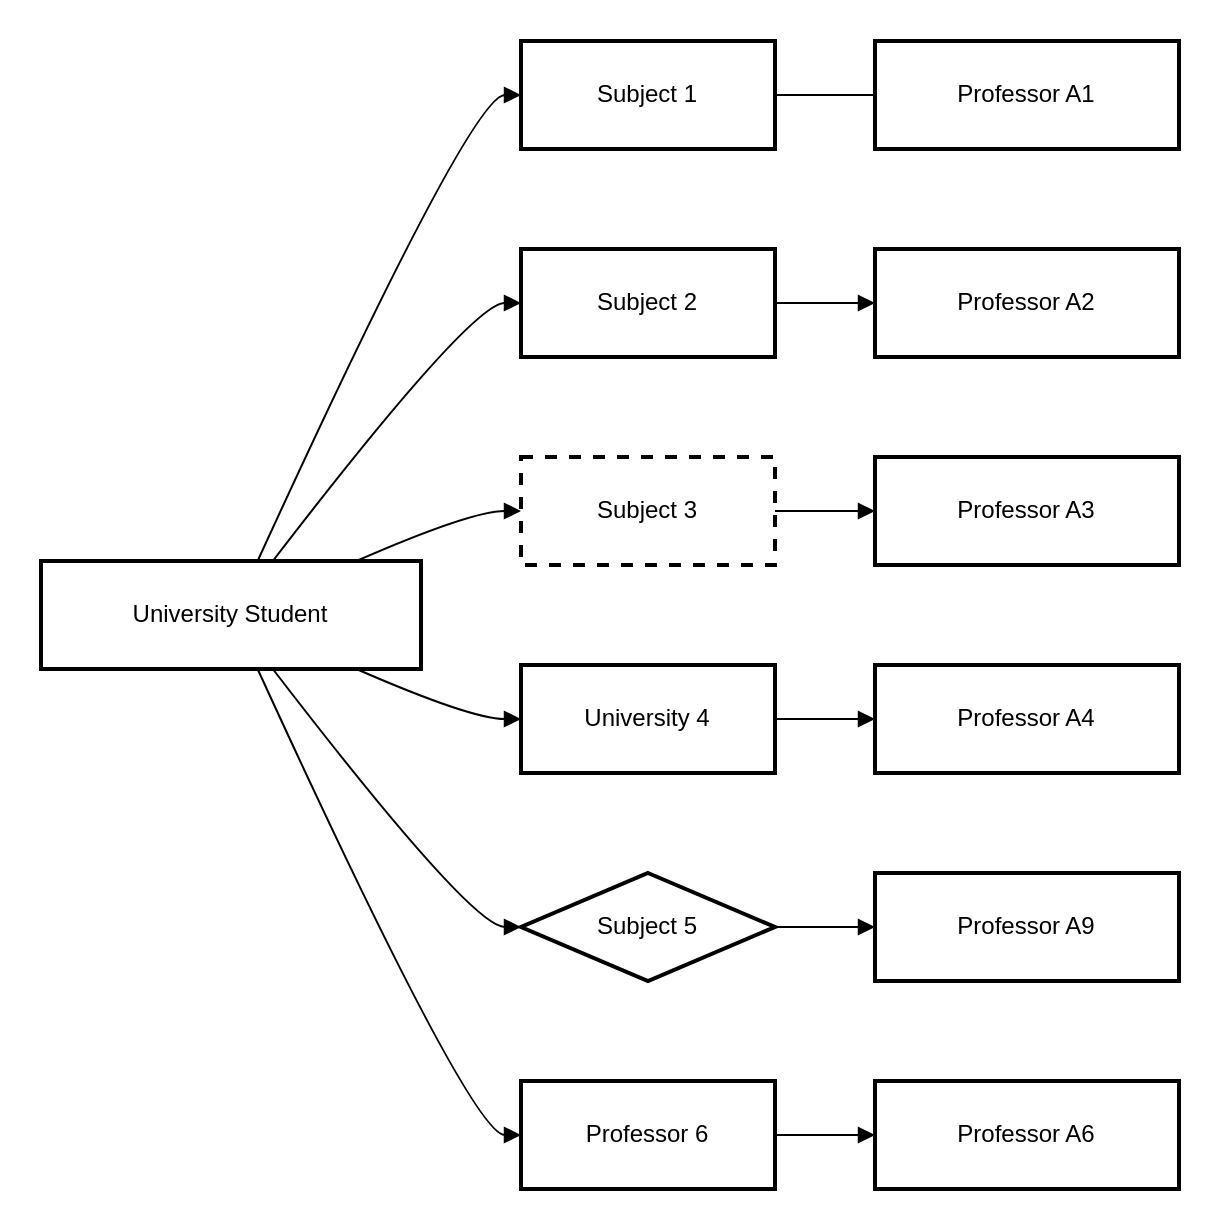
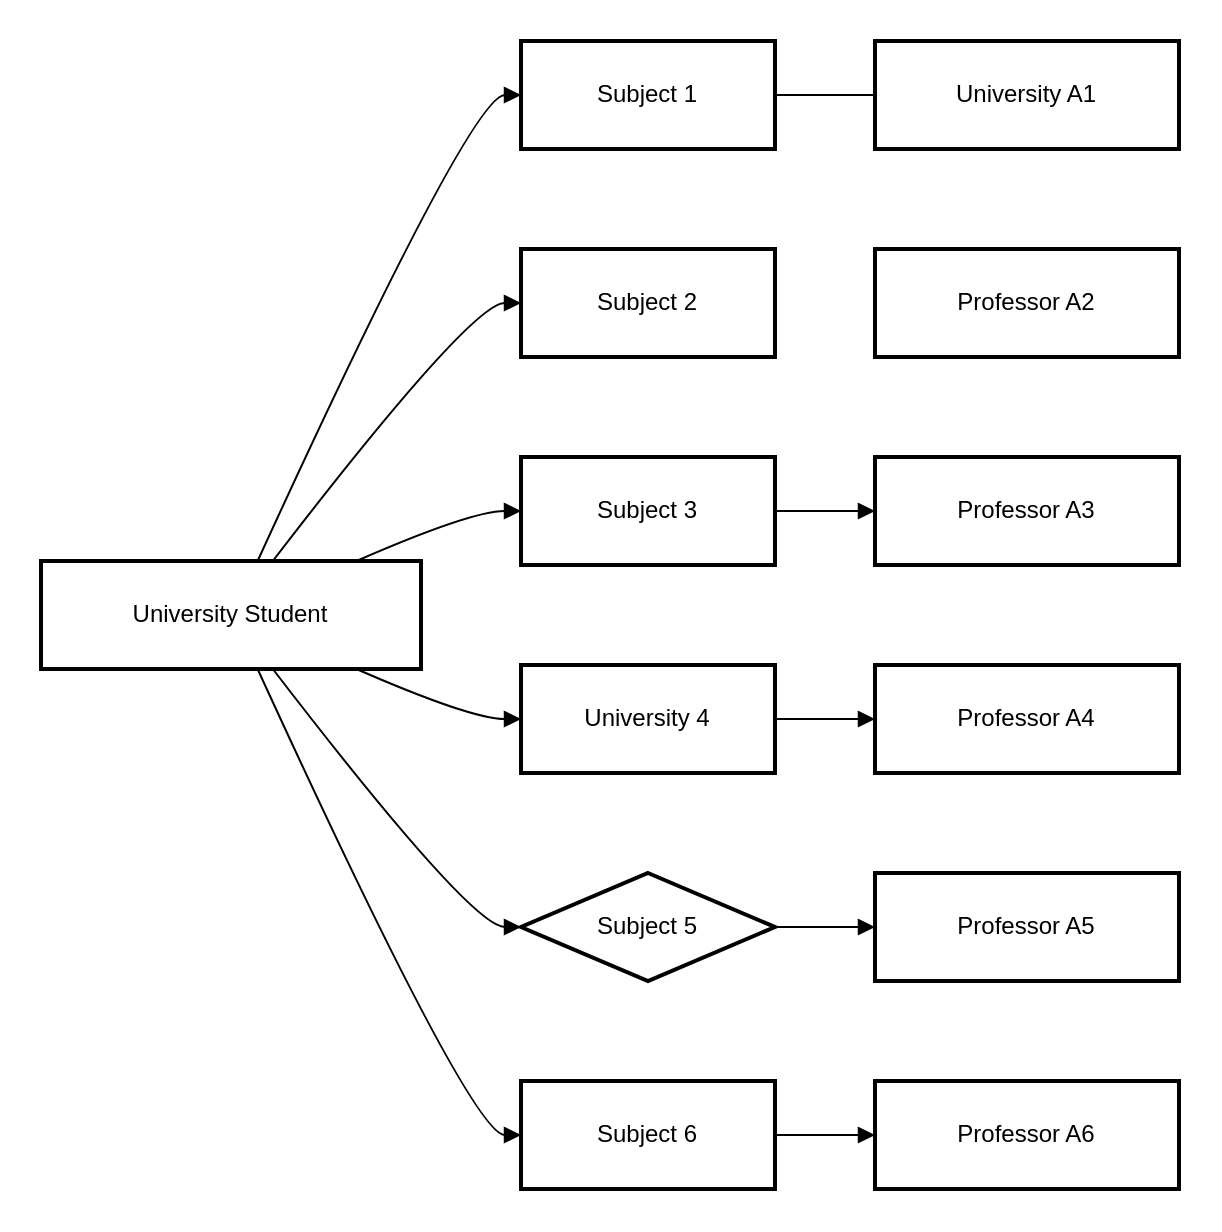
(1027, 95) -> (1027, 95)
(817, 303) -> none
(648, 511) -> (648, 511)
(1027, 927) -> (1027, 927)
(648, 1135) -> (648, 1135)
